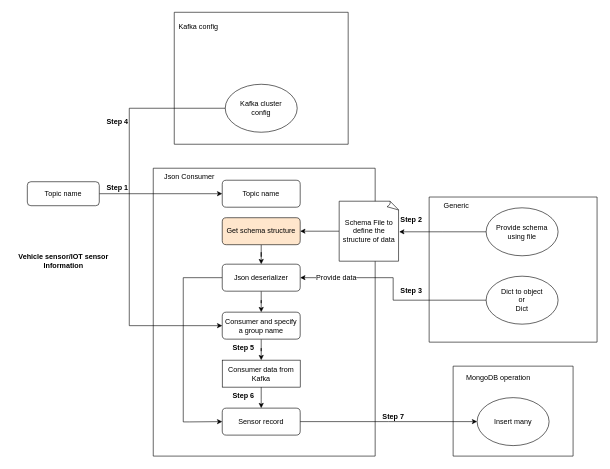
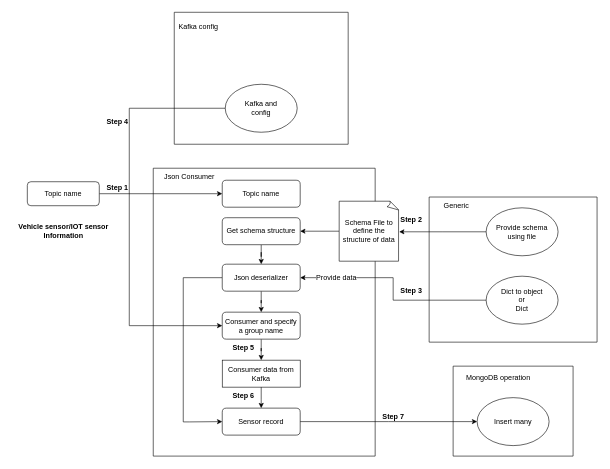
(261, 108) -> (261, 108)
(261, 231) -> (261, 231)
(63, 261) -> (63, 231)
